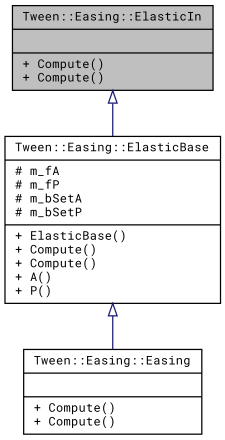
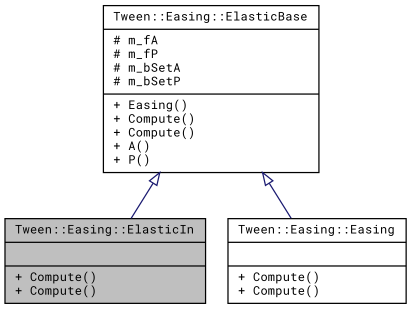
(113, 120) -> (142, 201)
(72, 236) -> (151, 105)
